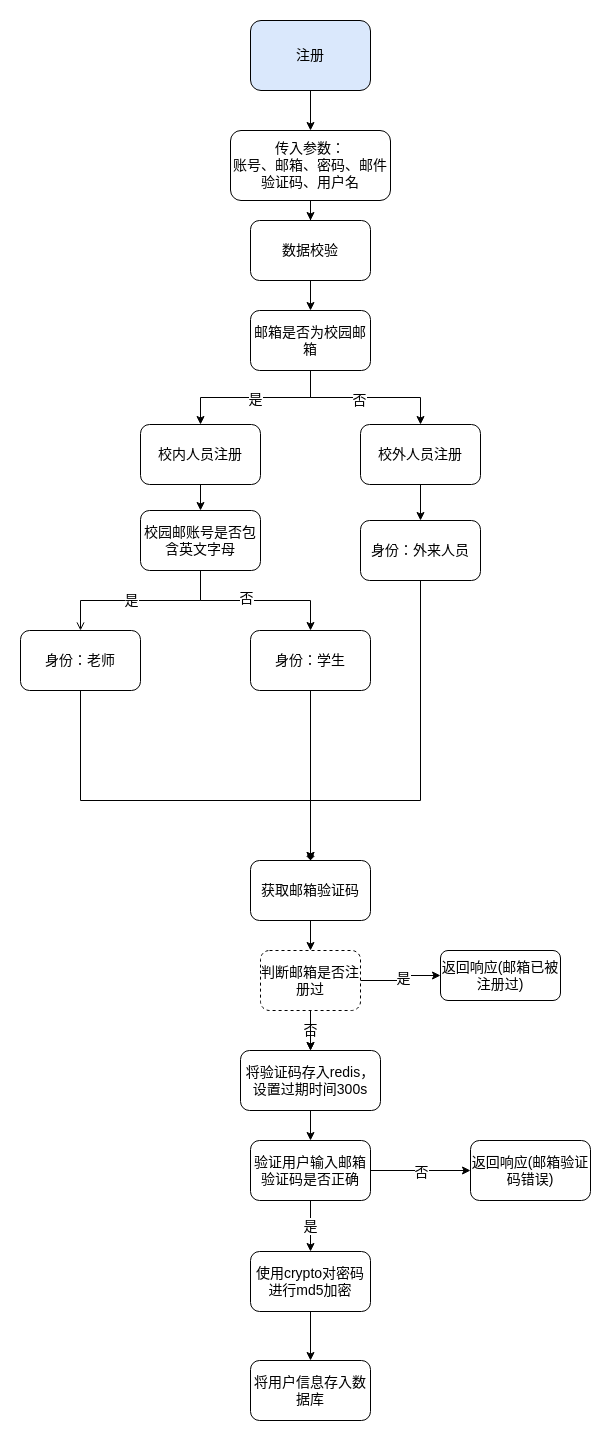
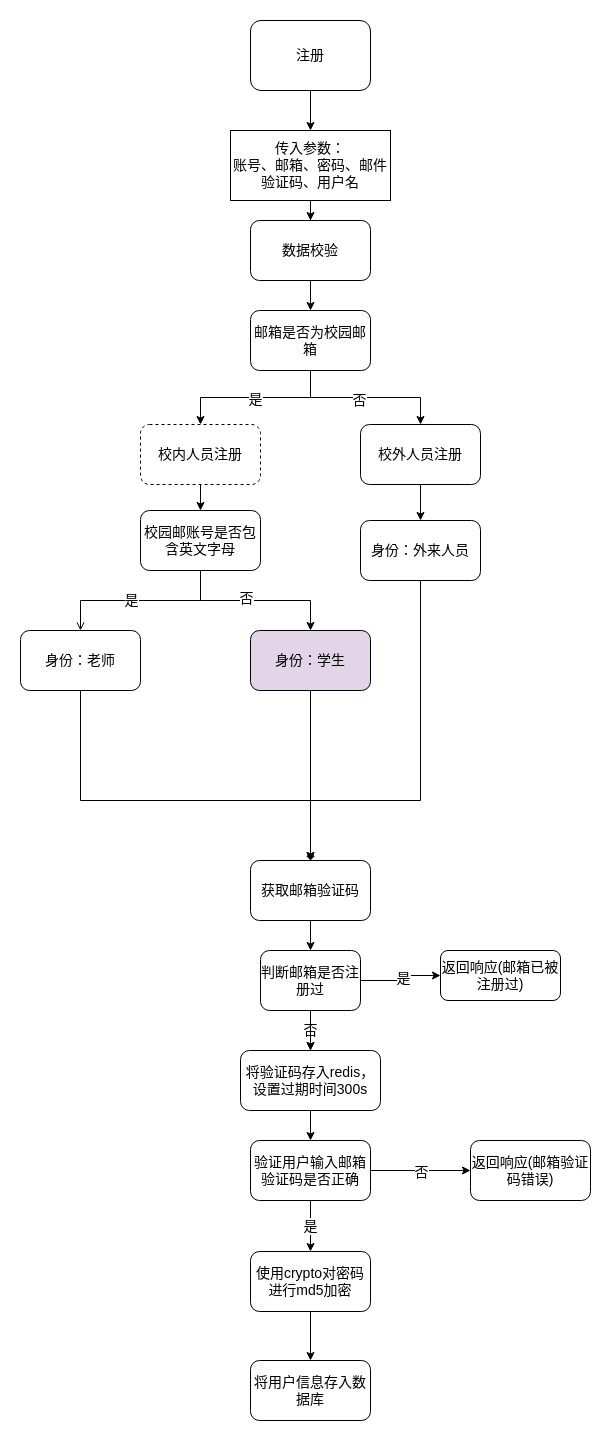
(311, 56) -> (311, 56)
(311, 166) -> (311, 166)
(201, 455) -> (201, 455)
(311, 661) -> (311, 661)
(311, 981) -> (311, 981)
